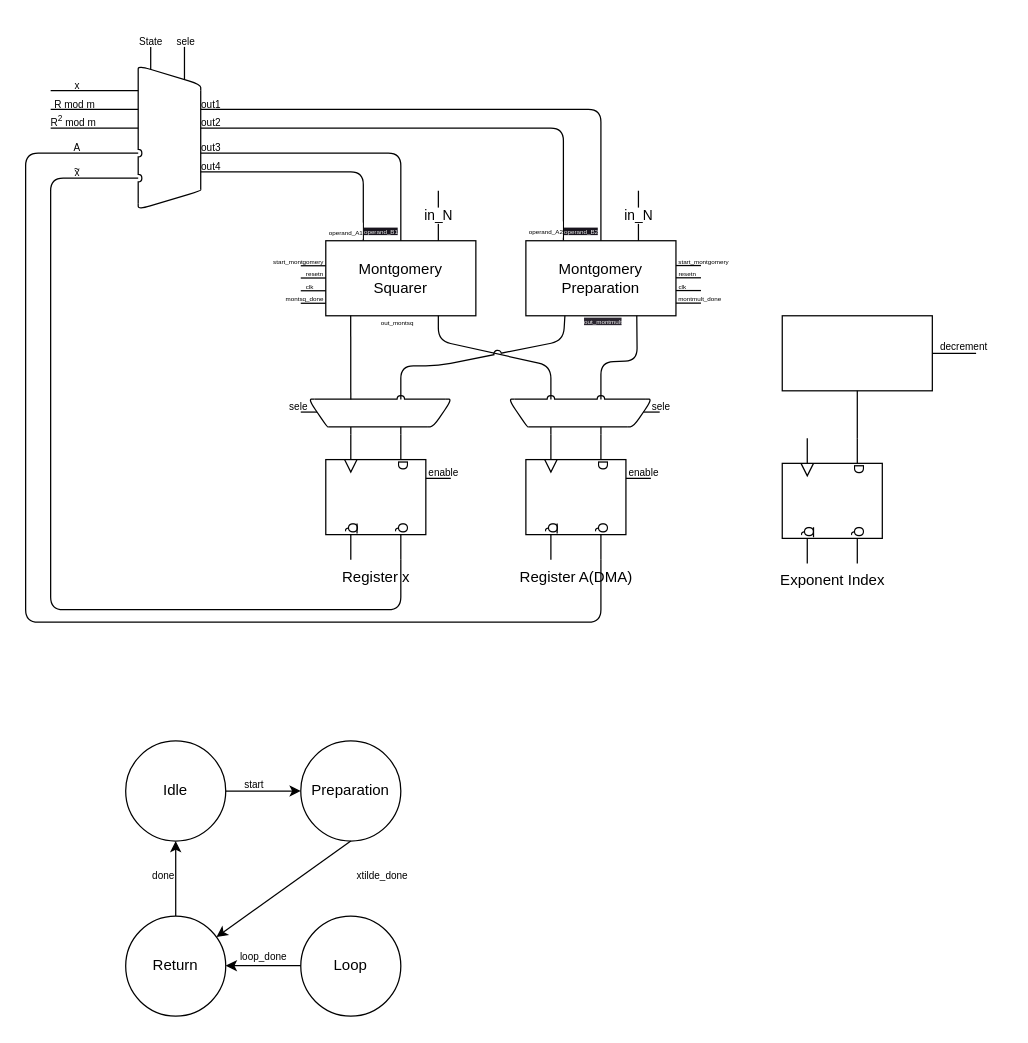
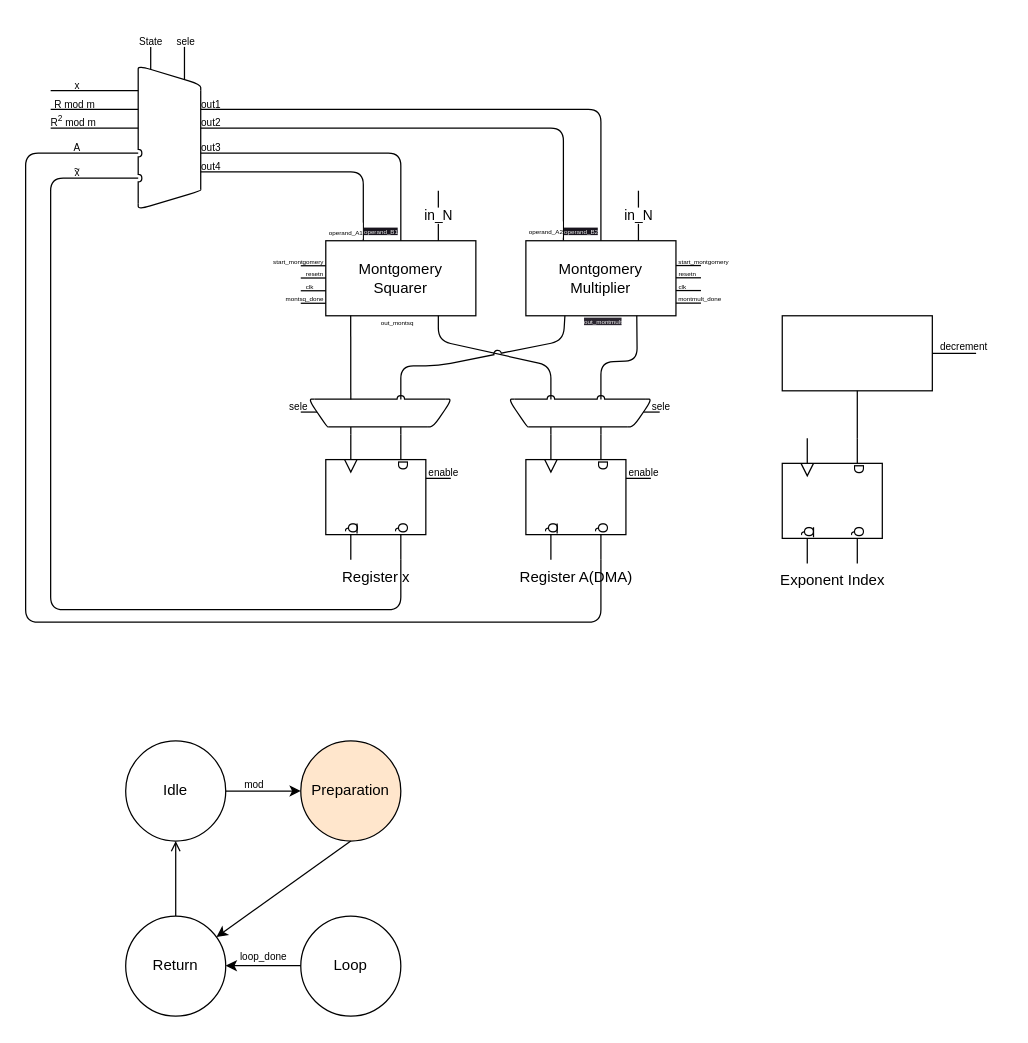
(601, 278) -> (601, 278)
(254, 784) -> (254, 784)
(351, 791) -> (351, 791)
(176, 851) -> (176, 849)
(163, 875) -> none
(382, 875) -> none
